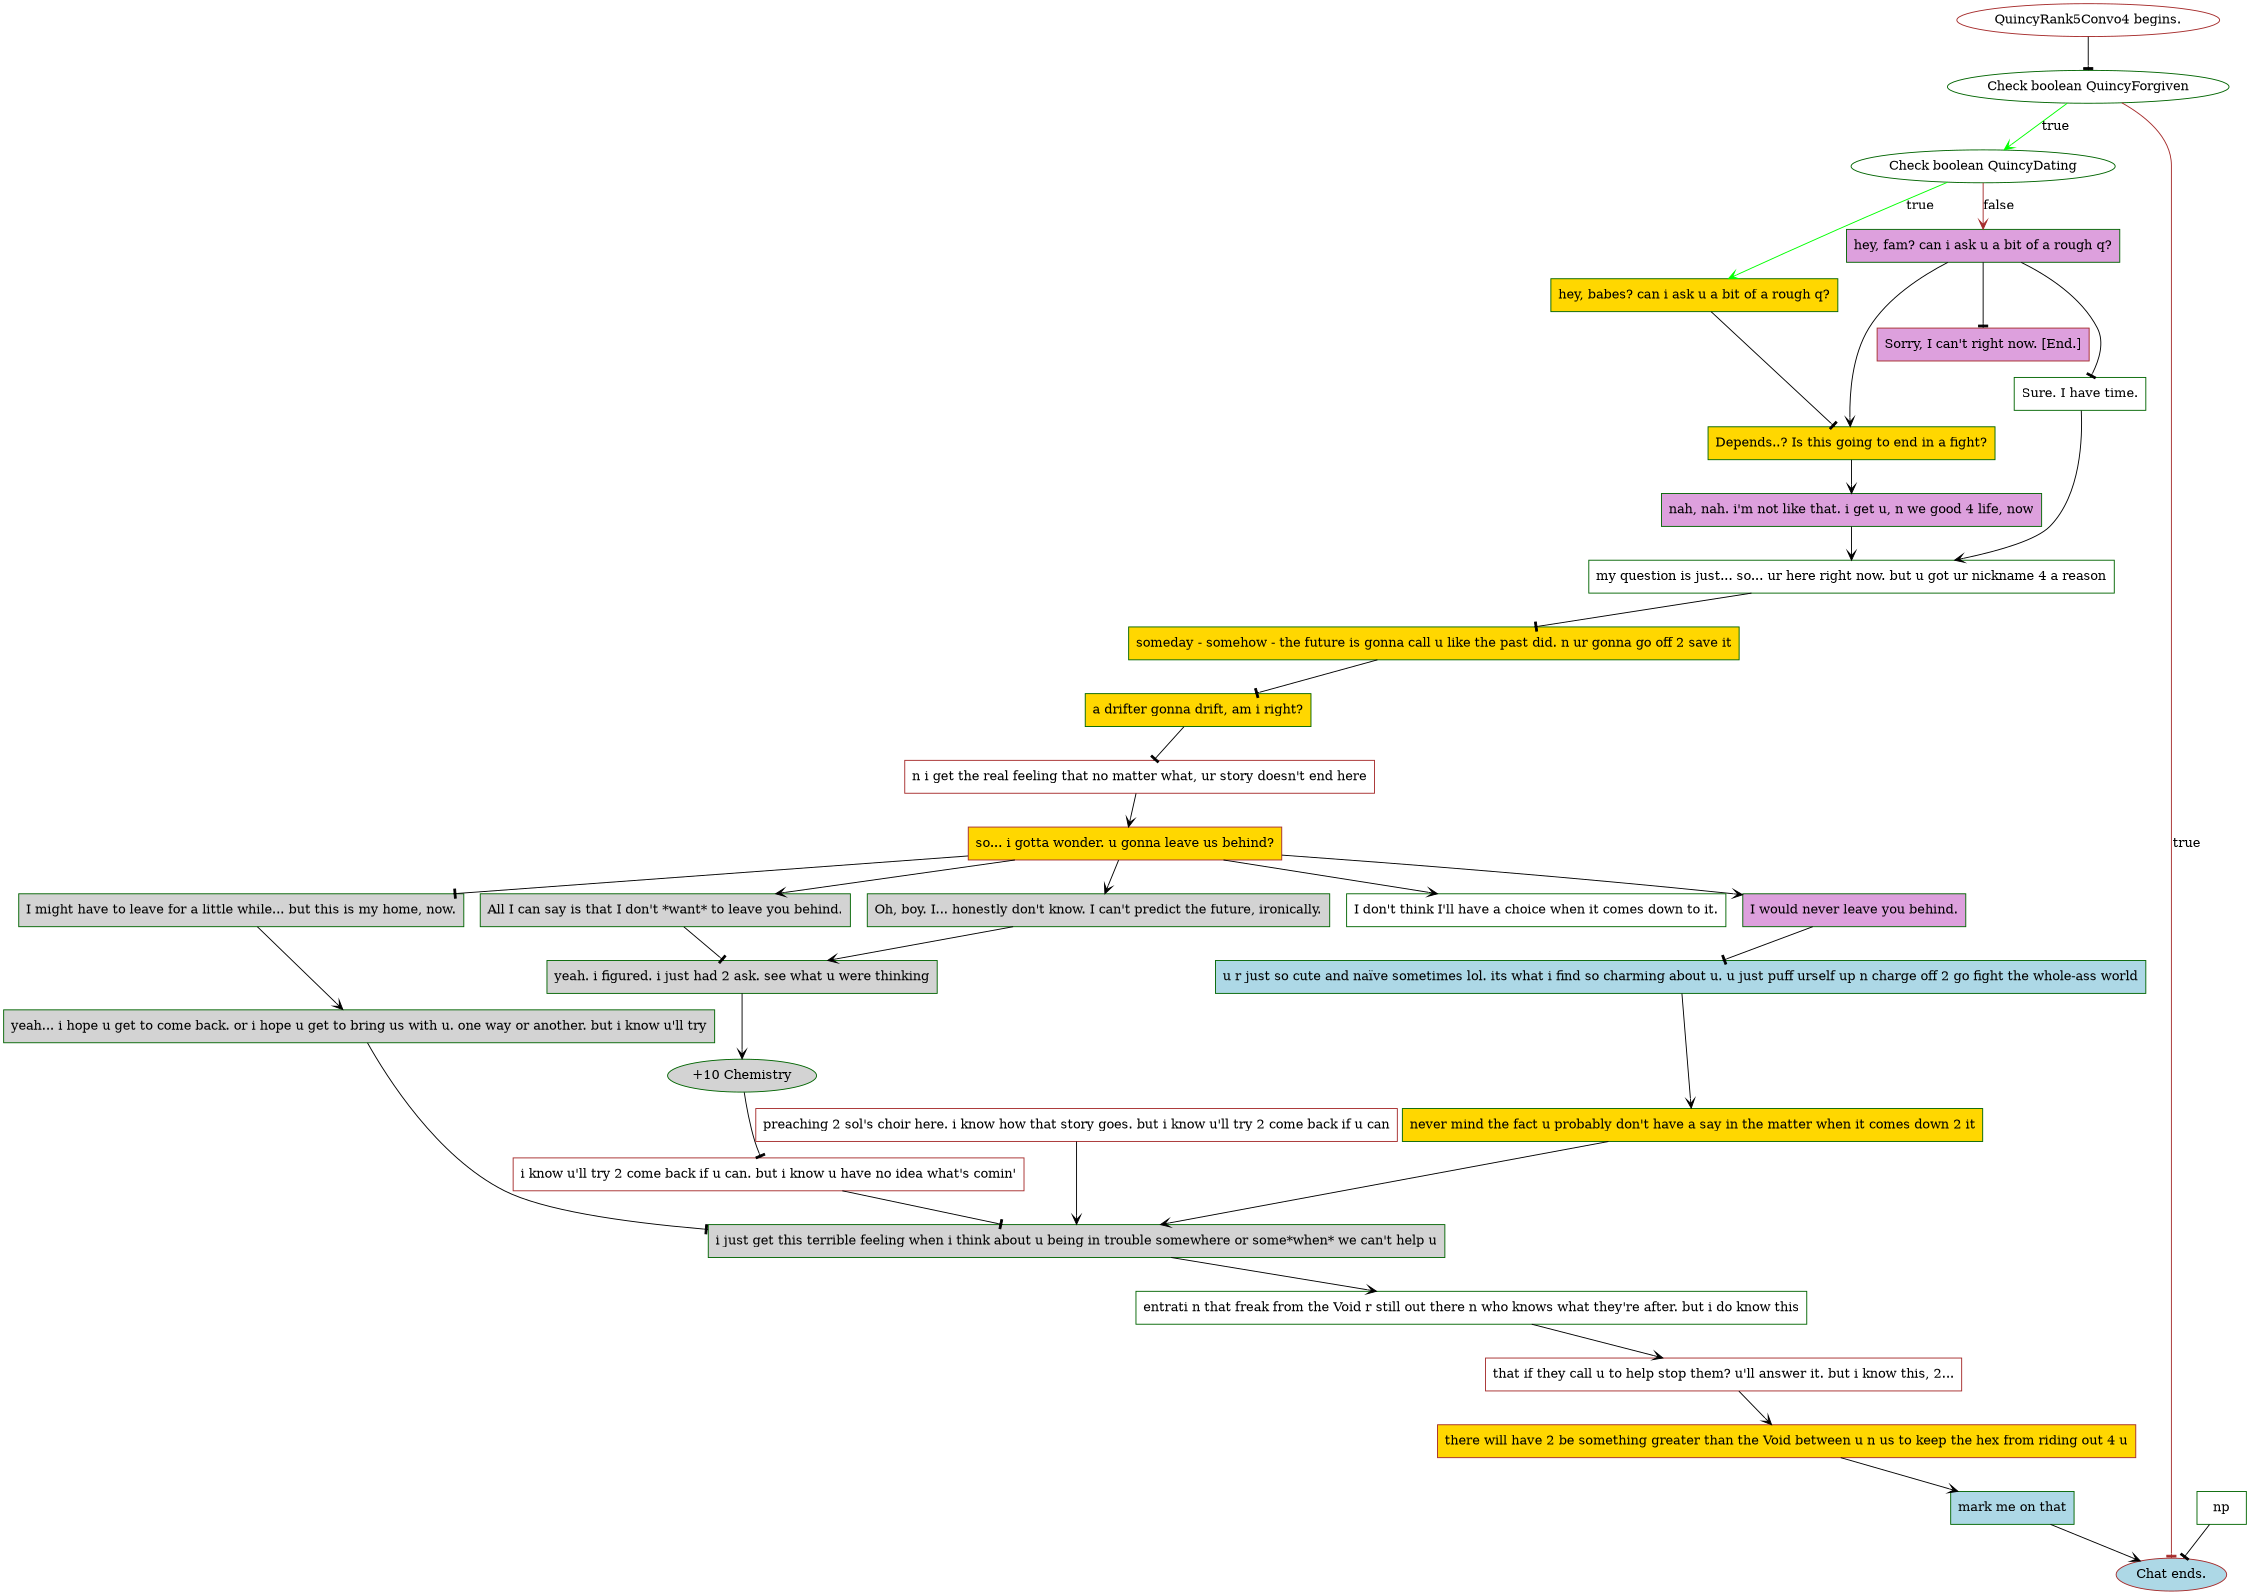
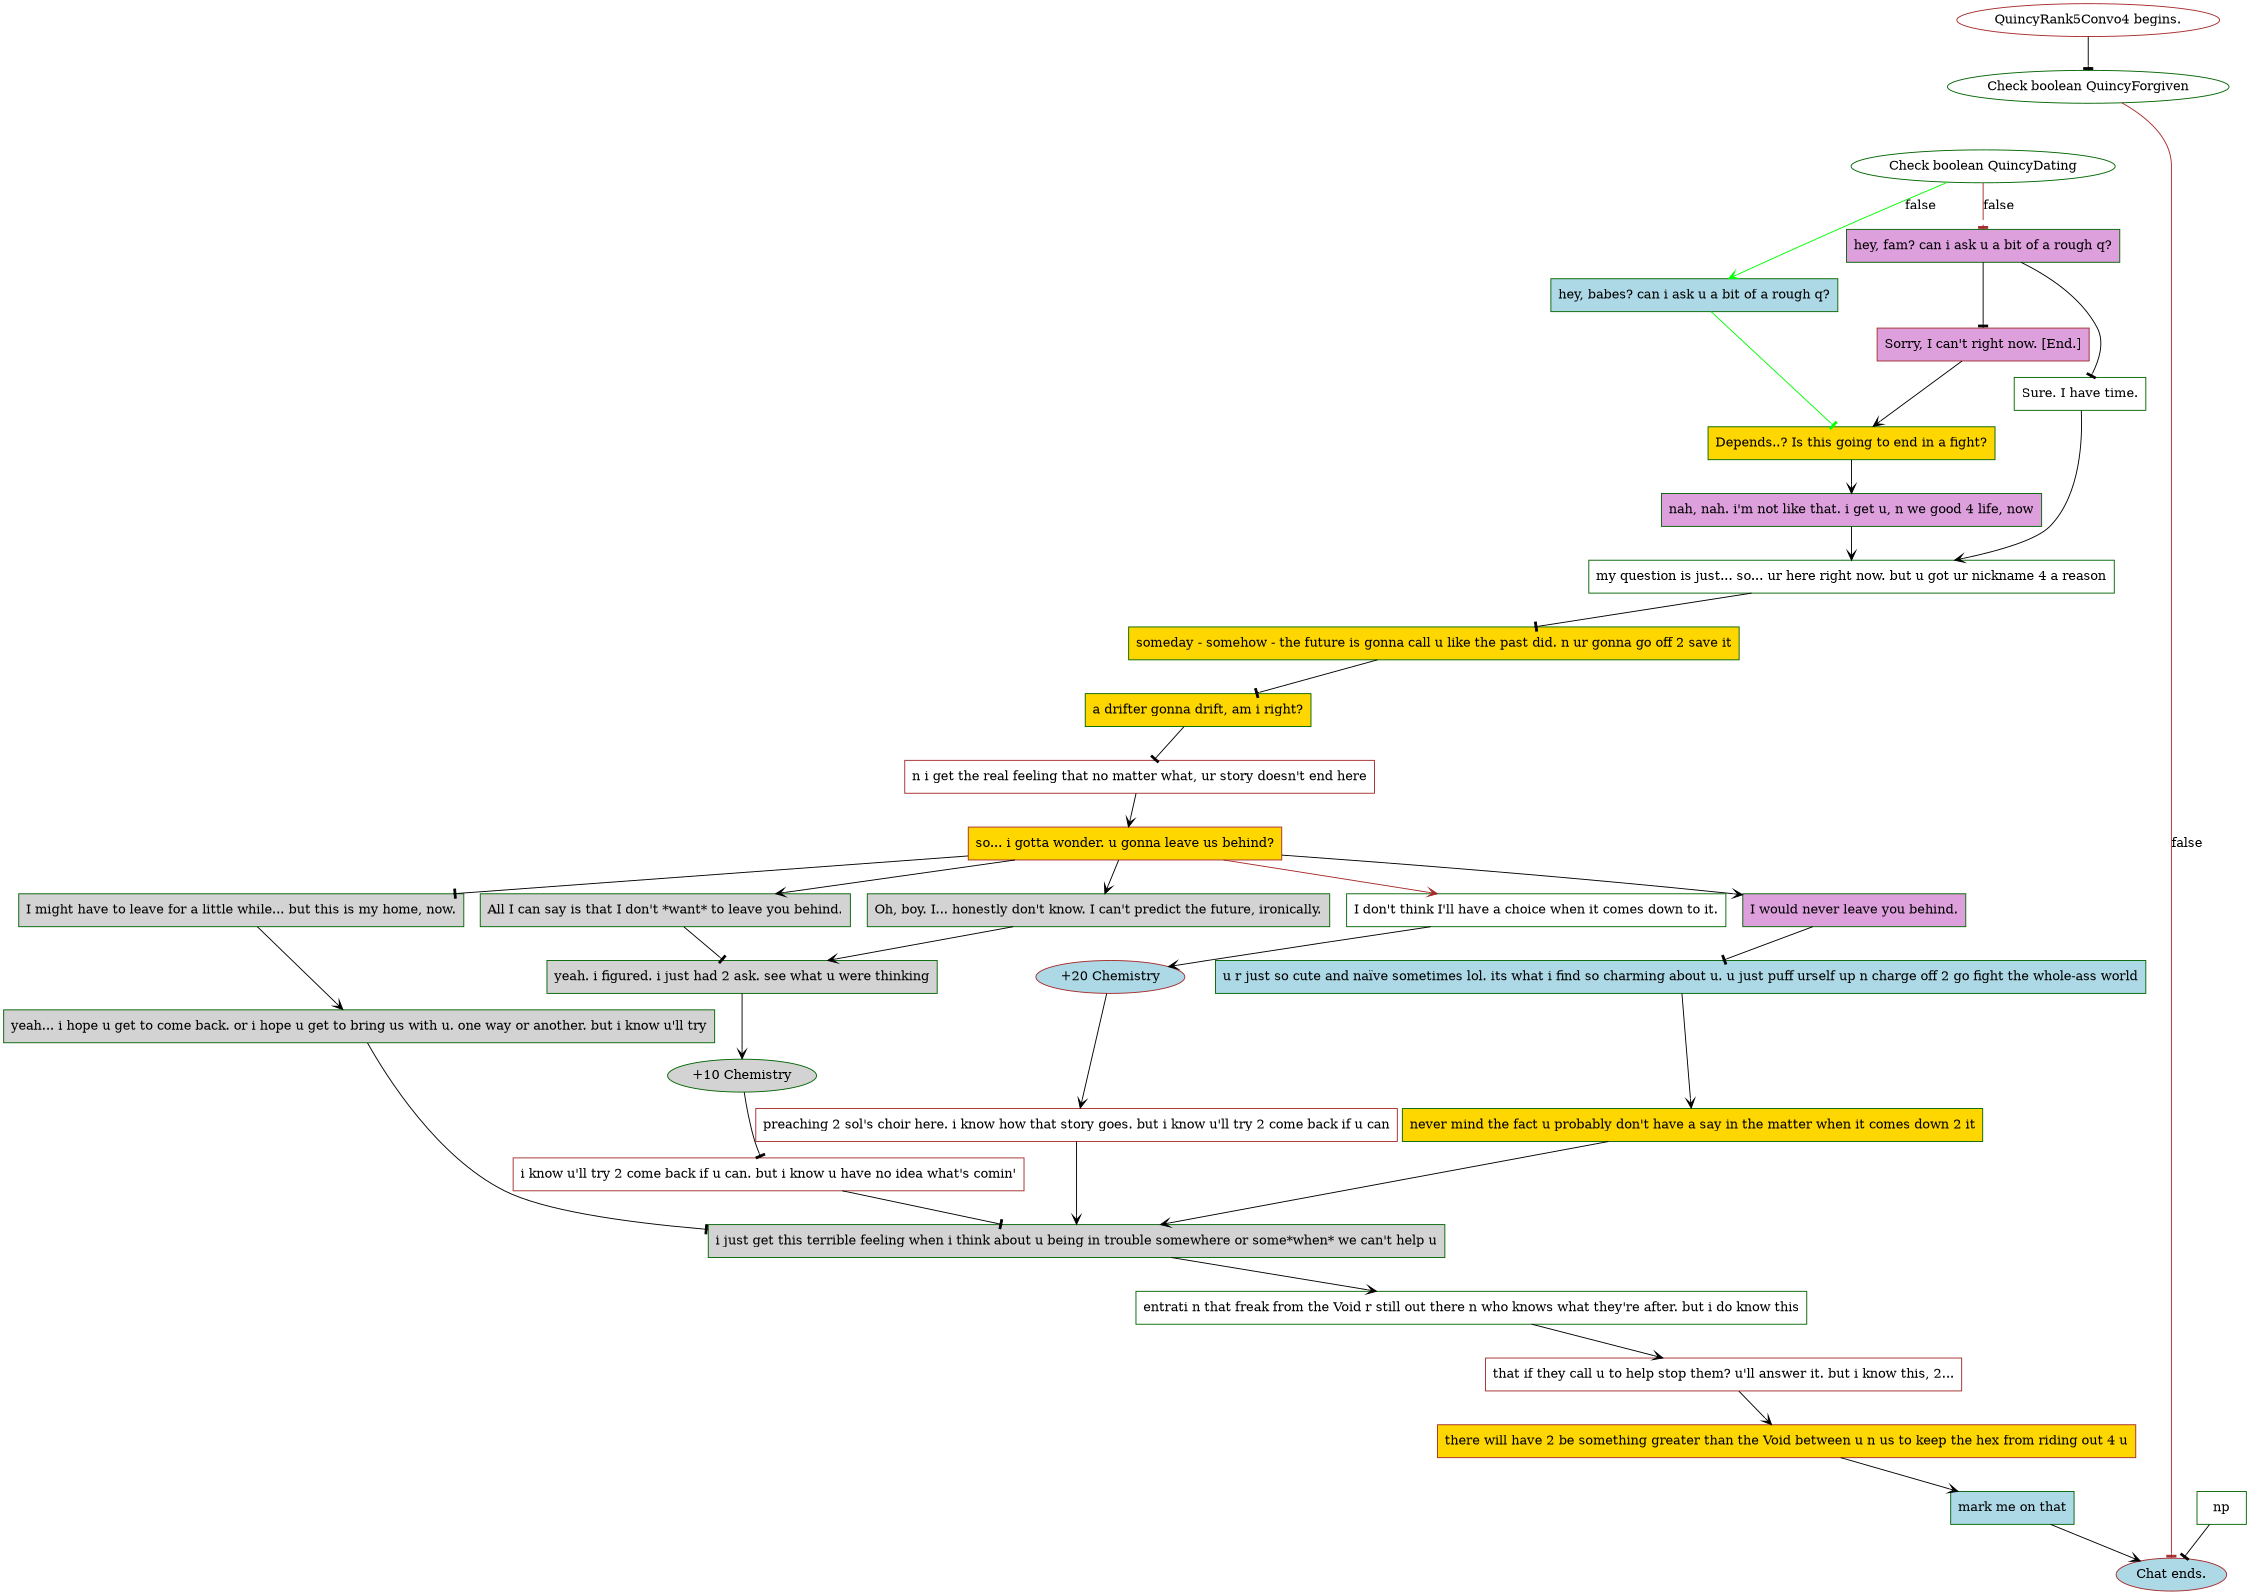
(2039, 124) -> none
(1983, 202) -> (1983, 202)
(1921, 206) -> (1921, 206)
(1694, 295) -> (1694, 295)
(1872, 323) -> (1921, 391)
(1771, 367) -> (1771, 367)
(2187, 844) -> (2187, 844)
(1326, 876) -> (1326, 876)
none -> (1110, 977)
